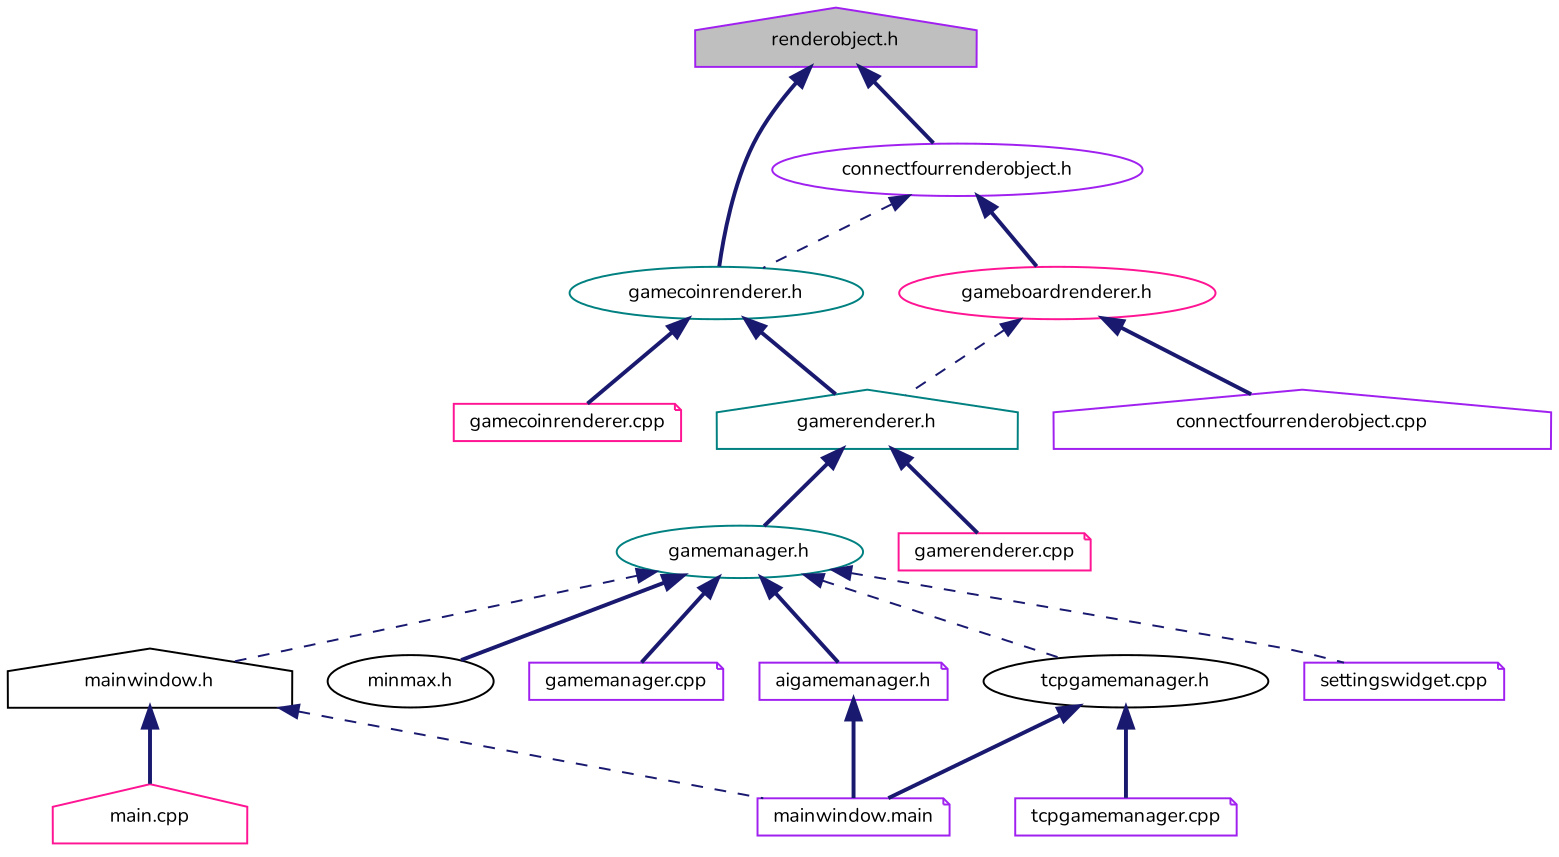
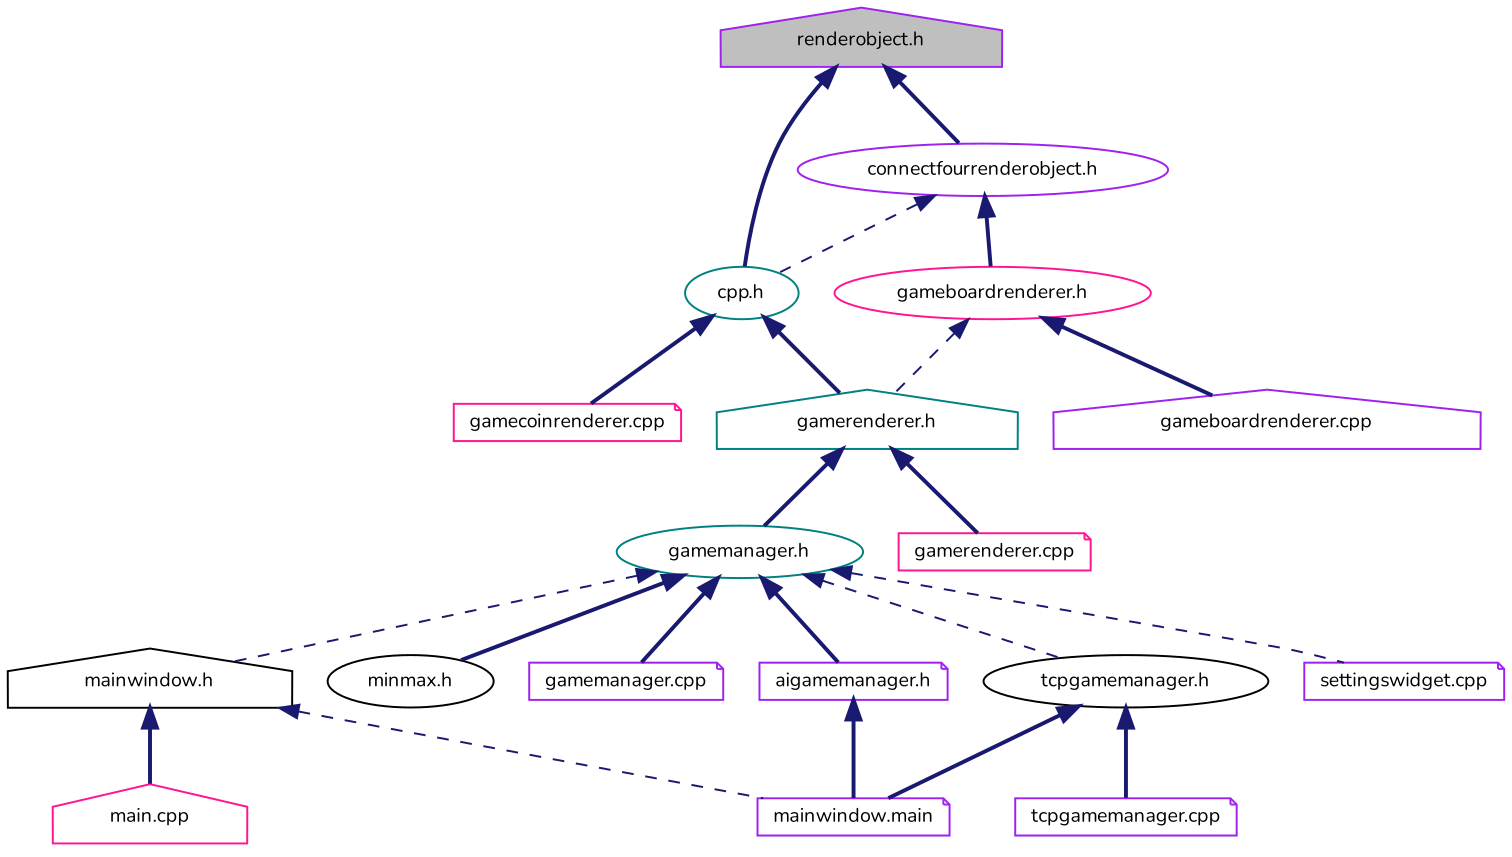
(716, 293) -> (742, 293)
(1302, 422) -> (1267, 422)
